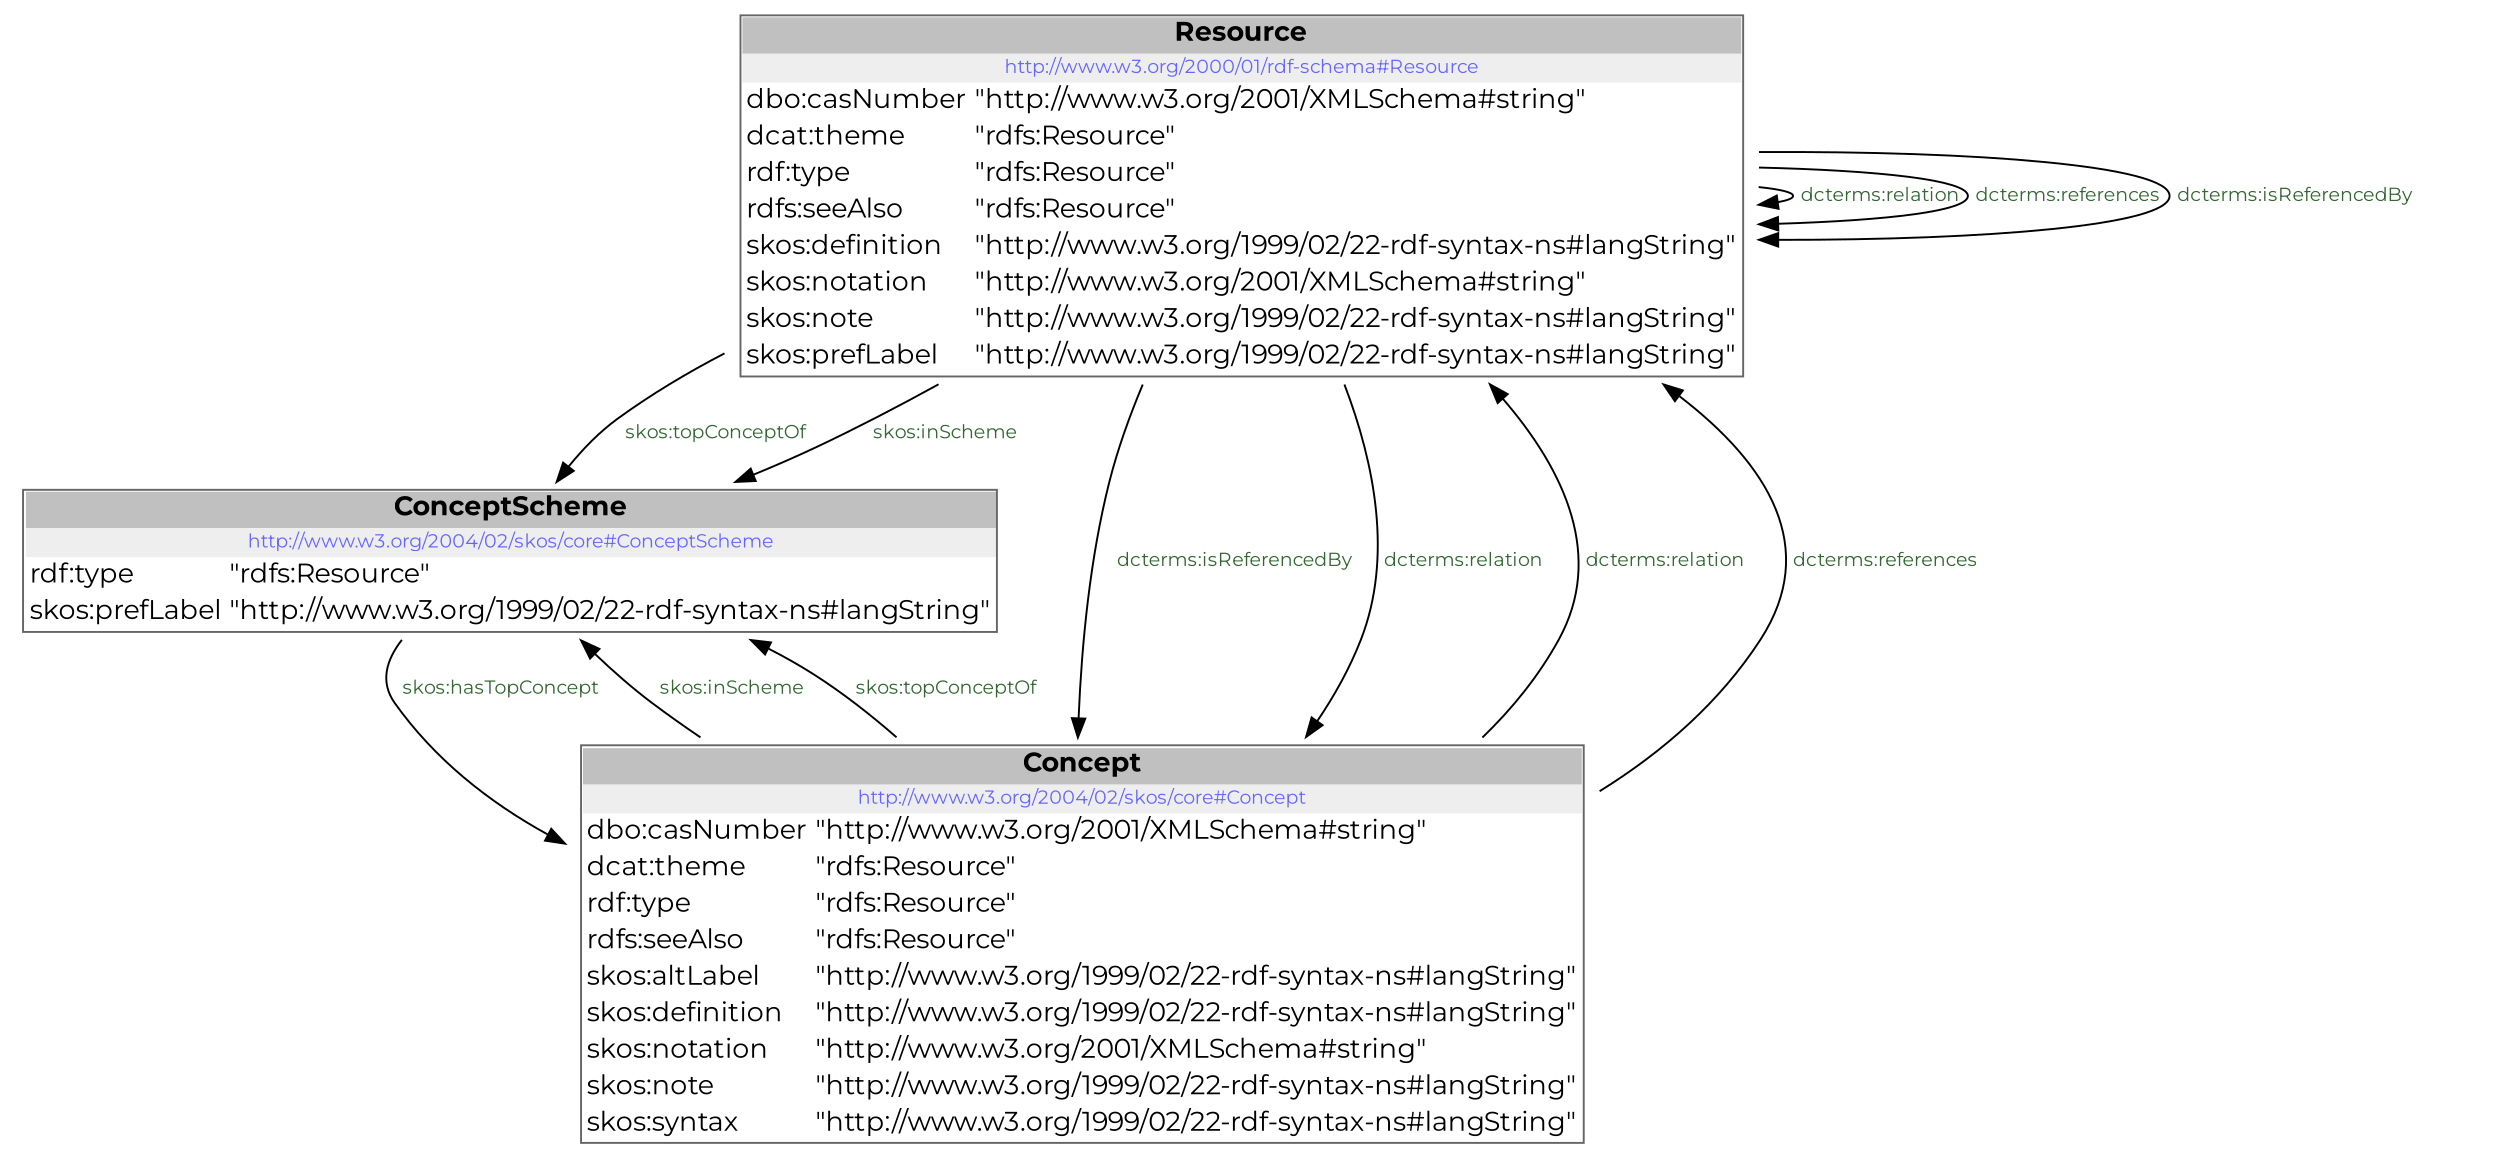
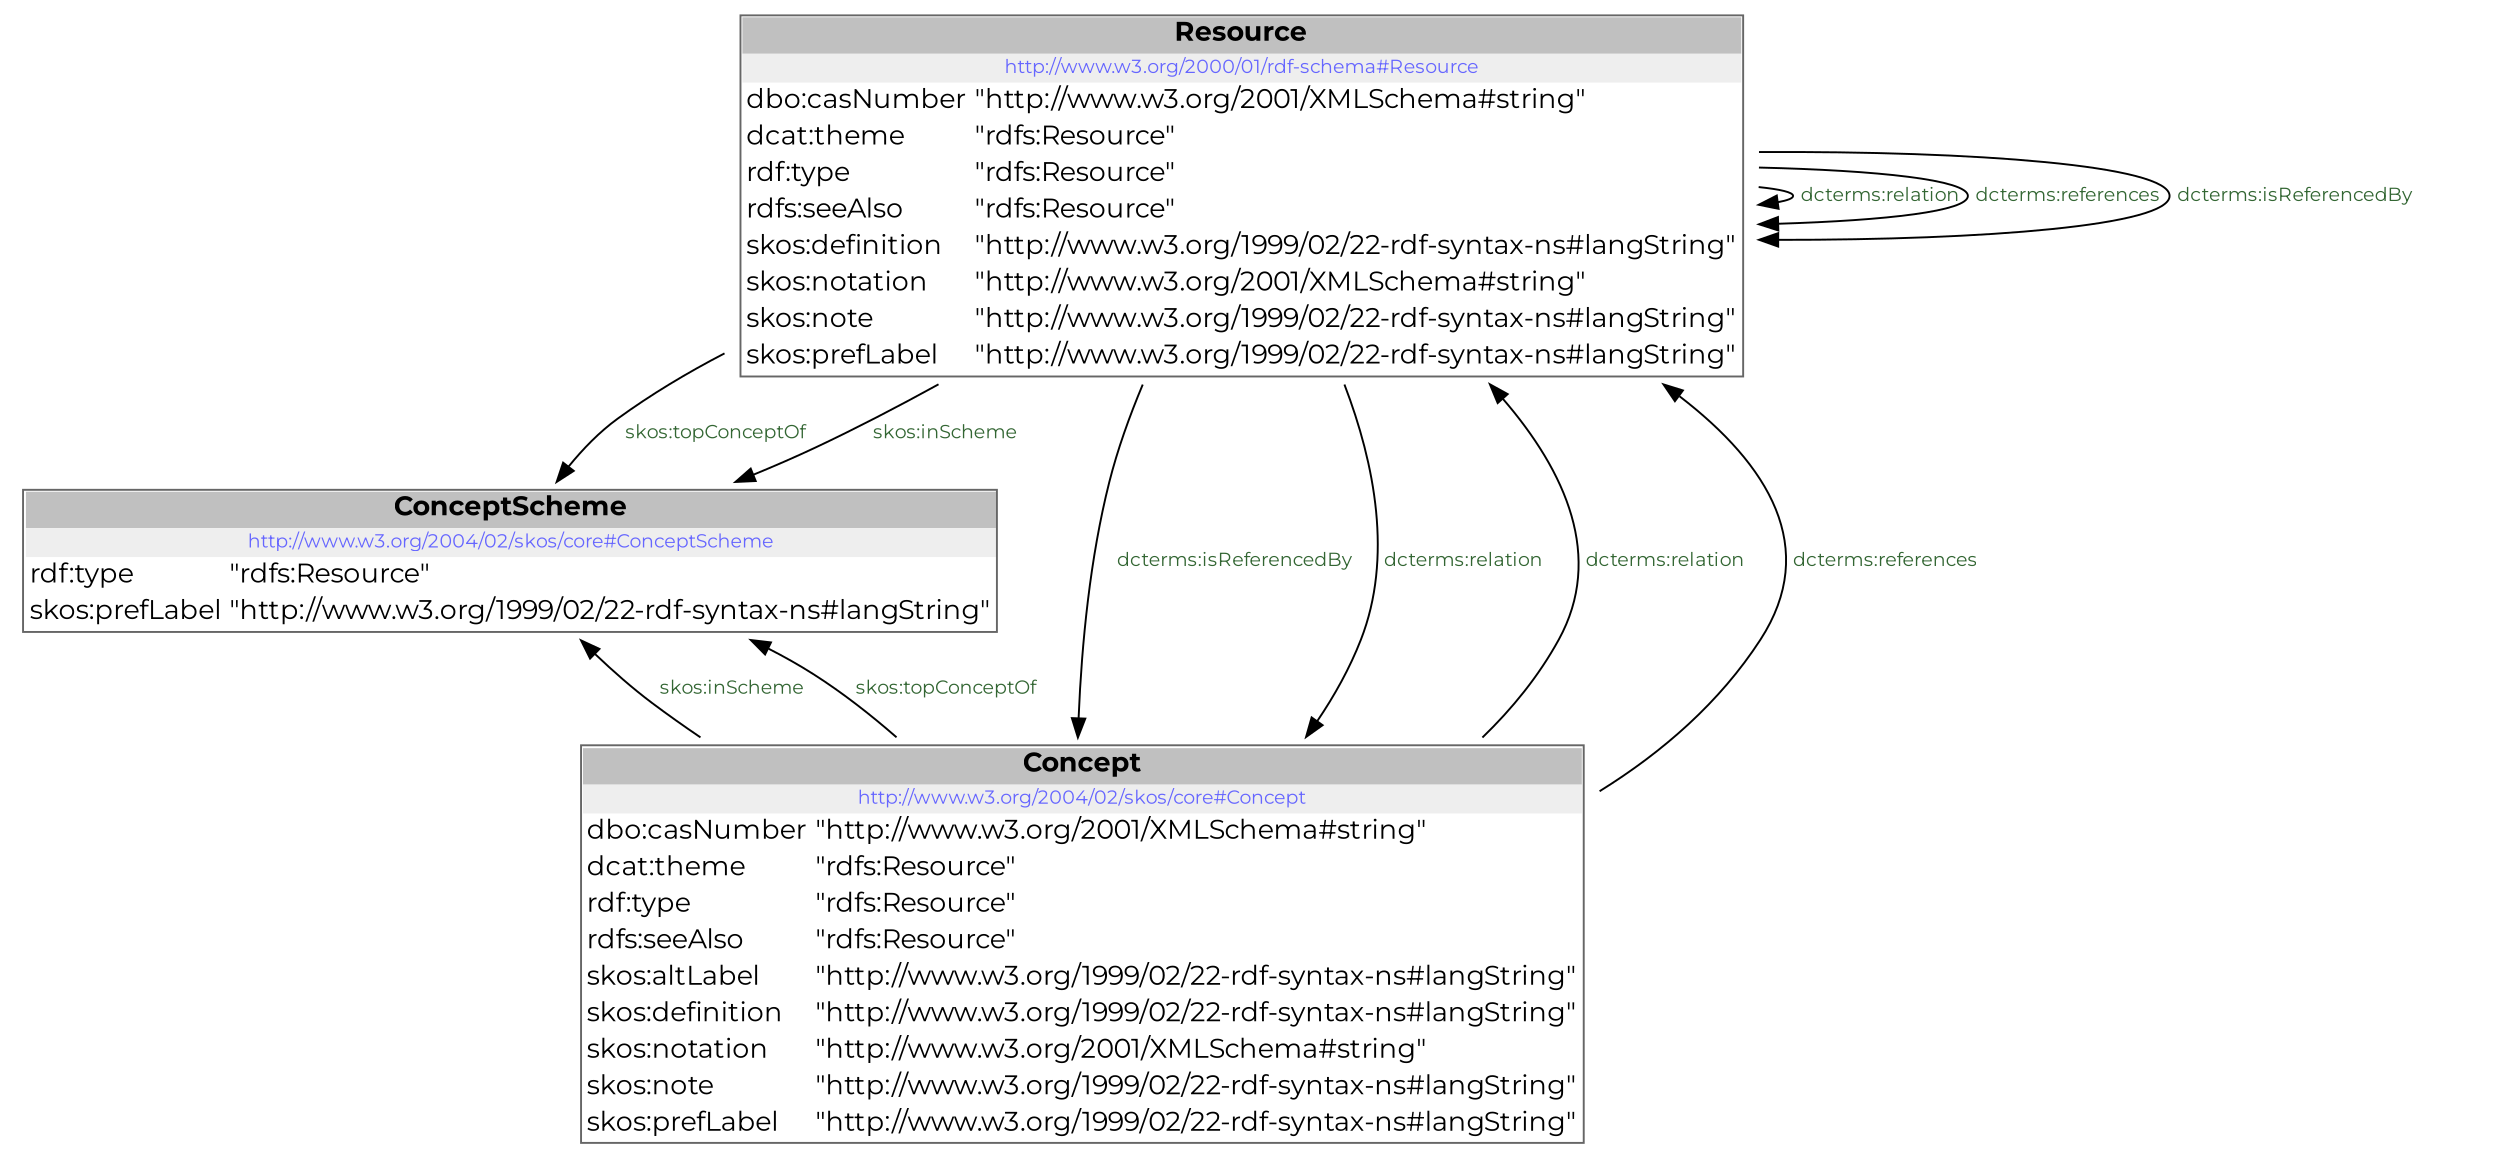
(439, 754) -> none
(663, 1123) -> (683, 1123)
